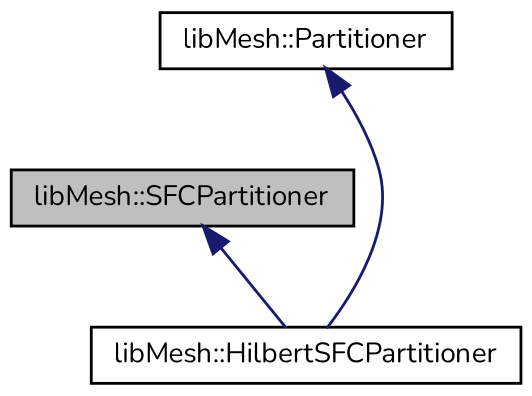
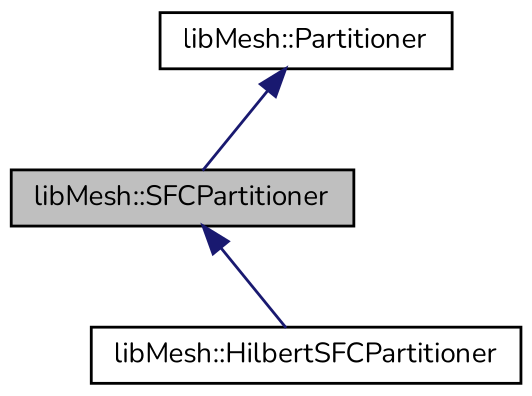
(381, 212) -> (235, 131)
